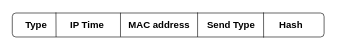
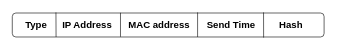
(87, 25) -> (87, 25)
(231, 25) -> (231, 25)
